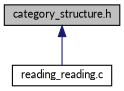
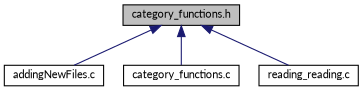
(62, 15) -> (181, 15)
none -> (54, 76)
none -> (181, 76)
